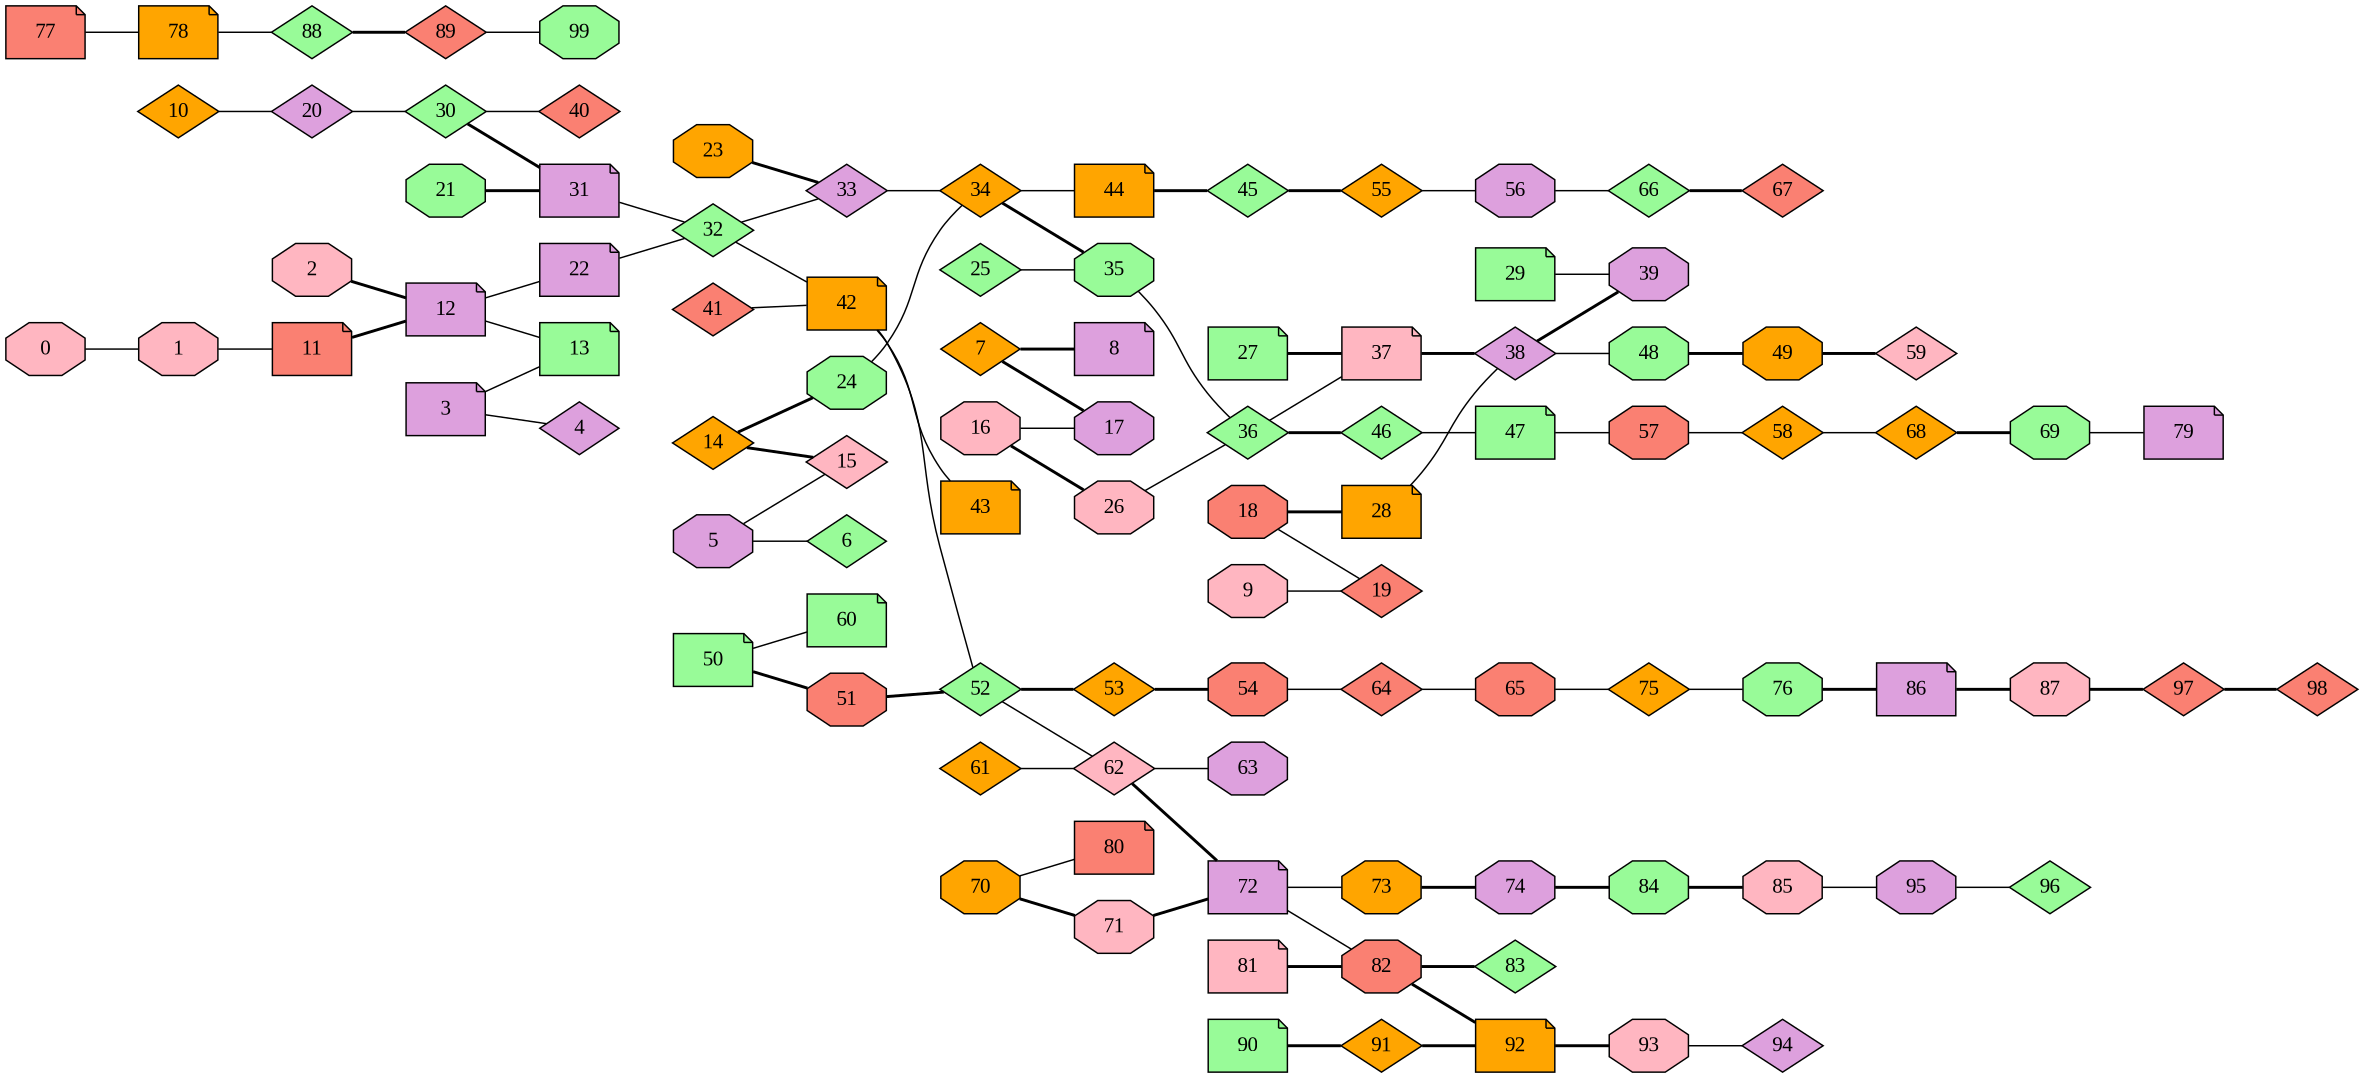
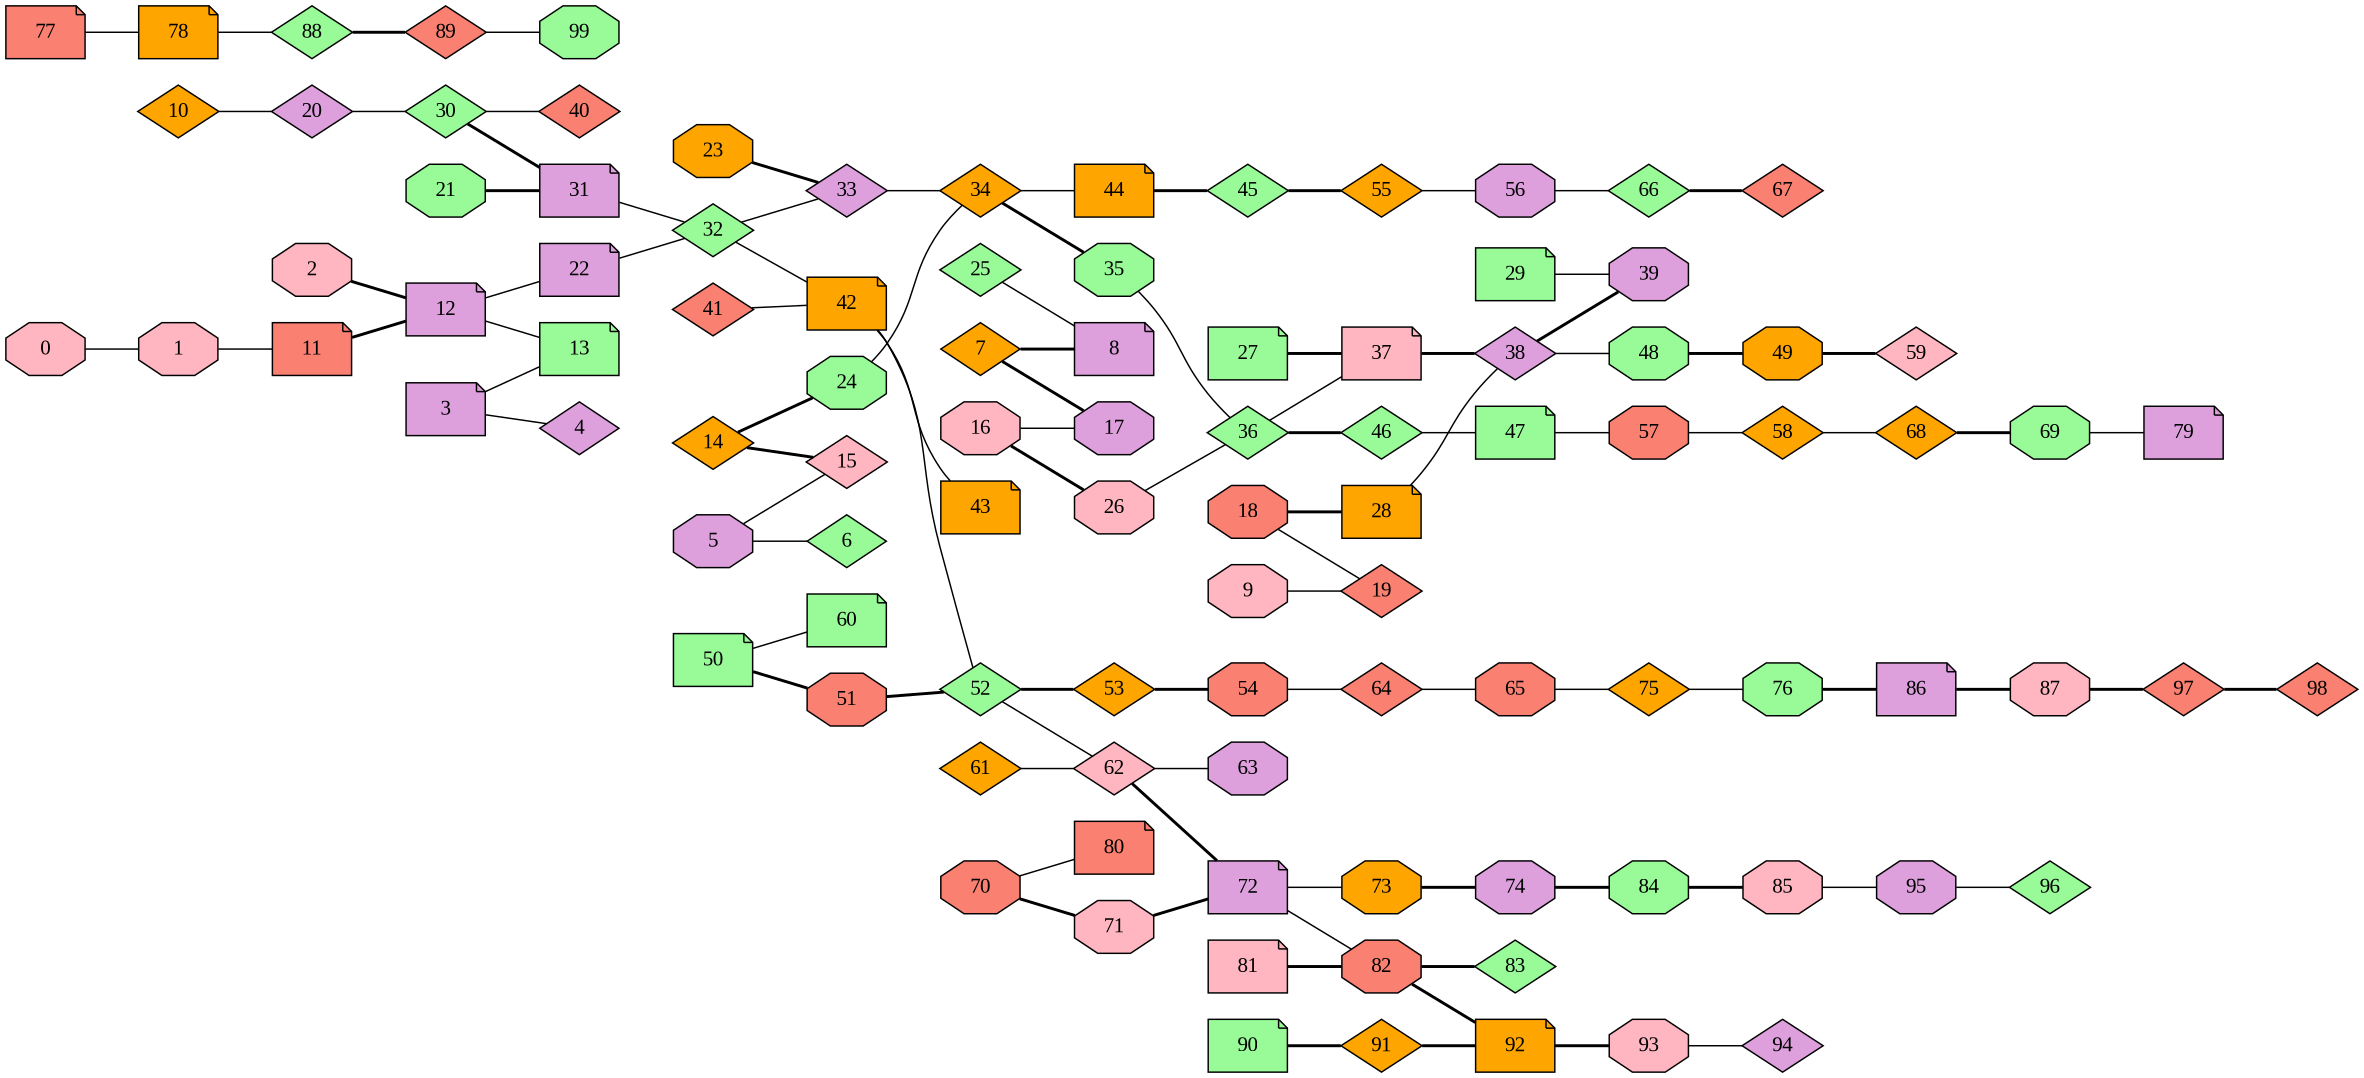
(1048, 270) -> (1038, 304)
(980, 887) -> (980, 887)
